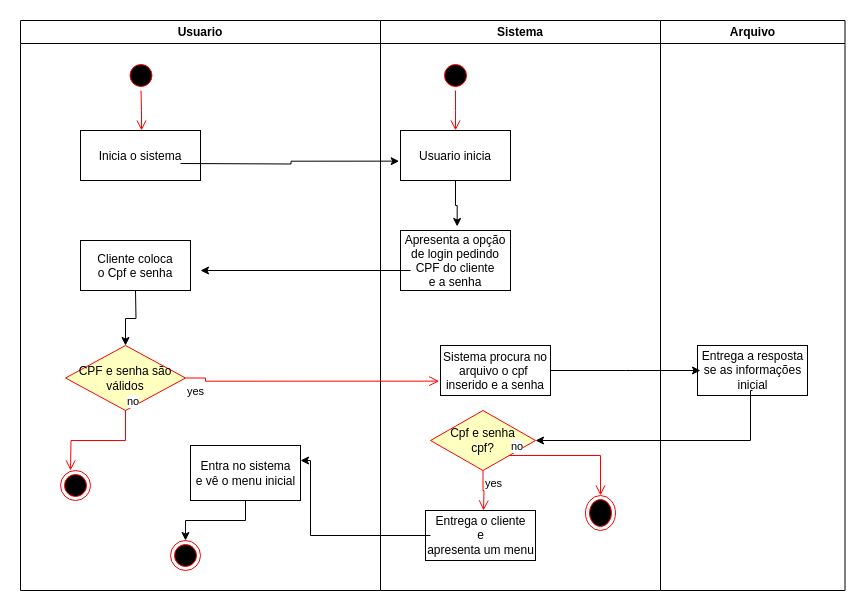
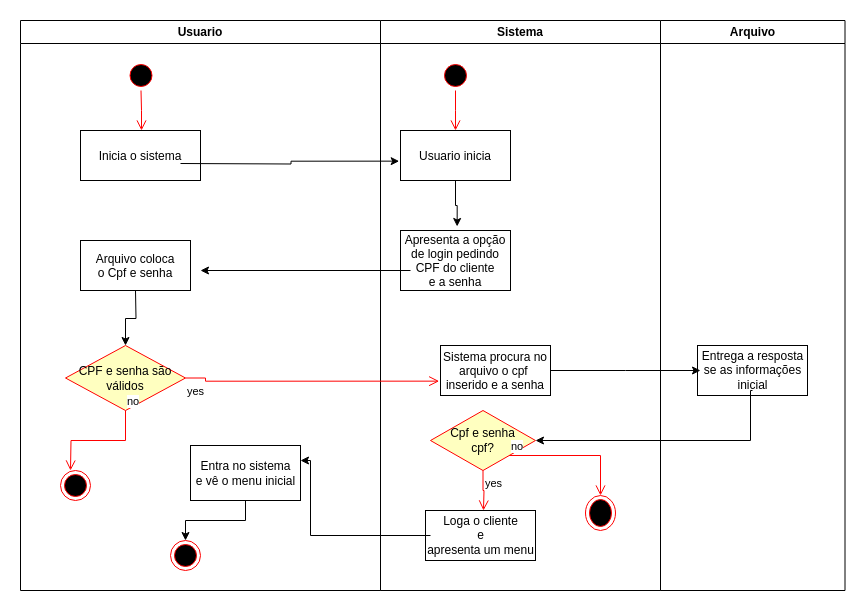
(135, 259) -> (135, 259)
(481, 536) -> (481, 536)
